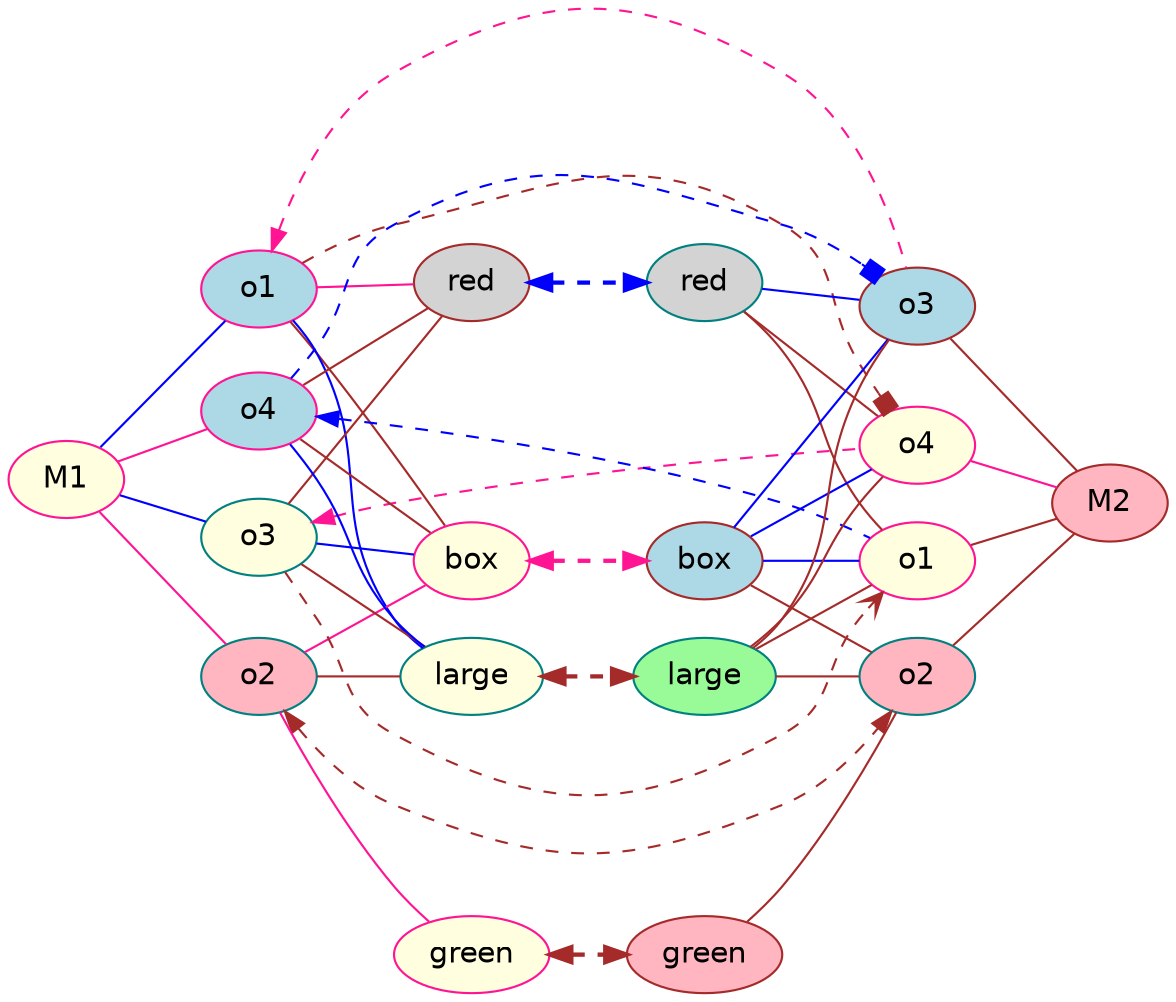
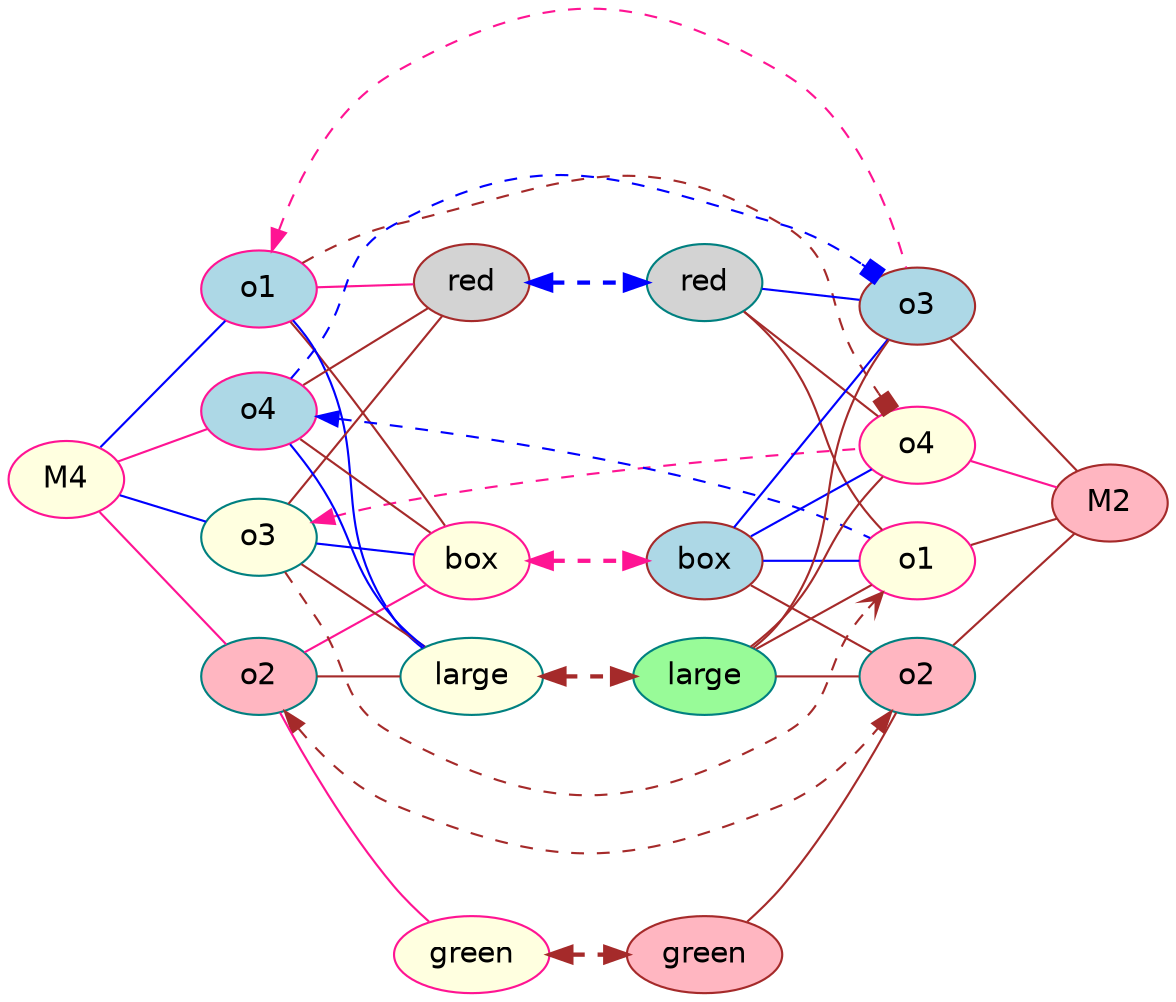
(66, 479) -> (66, 479)
